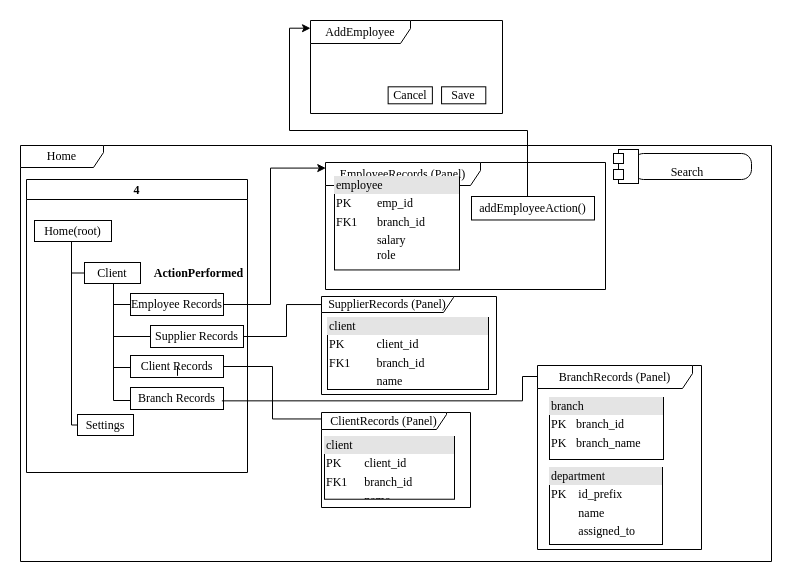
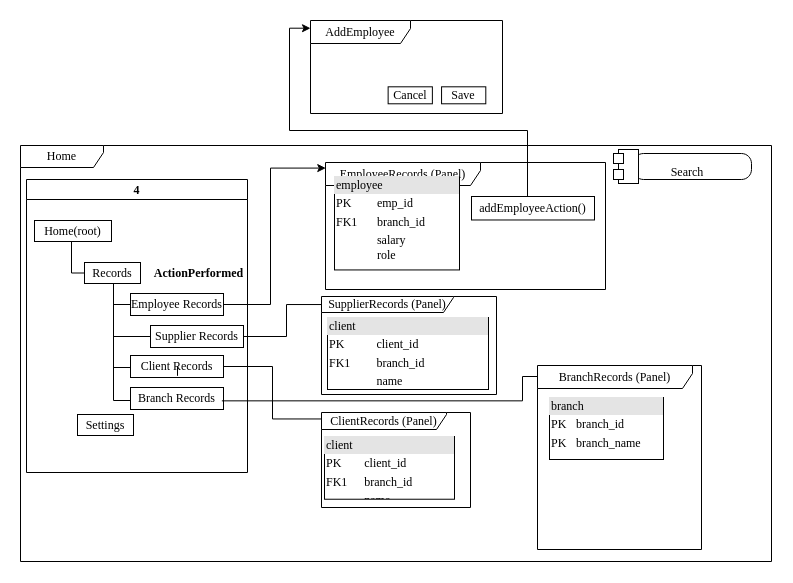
(113, 274) -> (113, 274)
(72, 353) -> none
(606, 506) -> none
